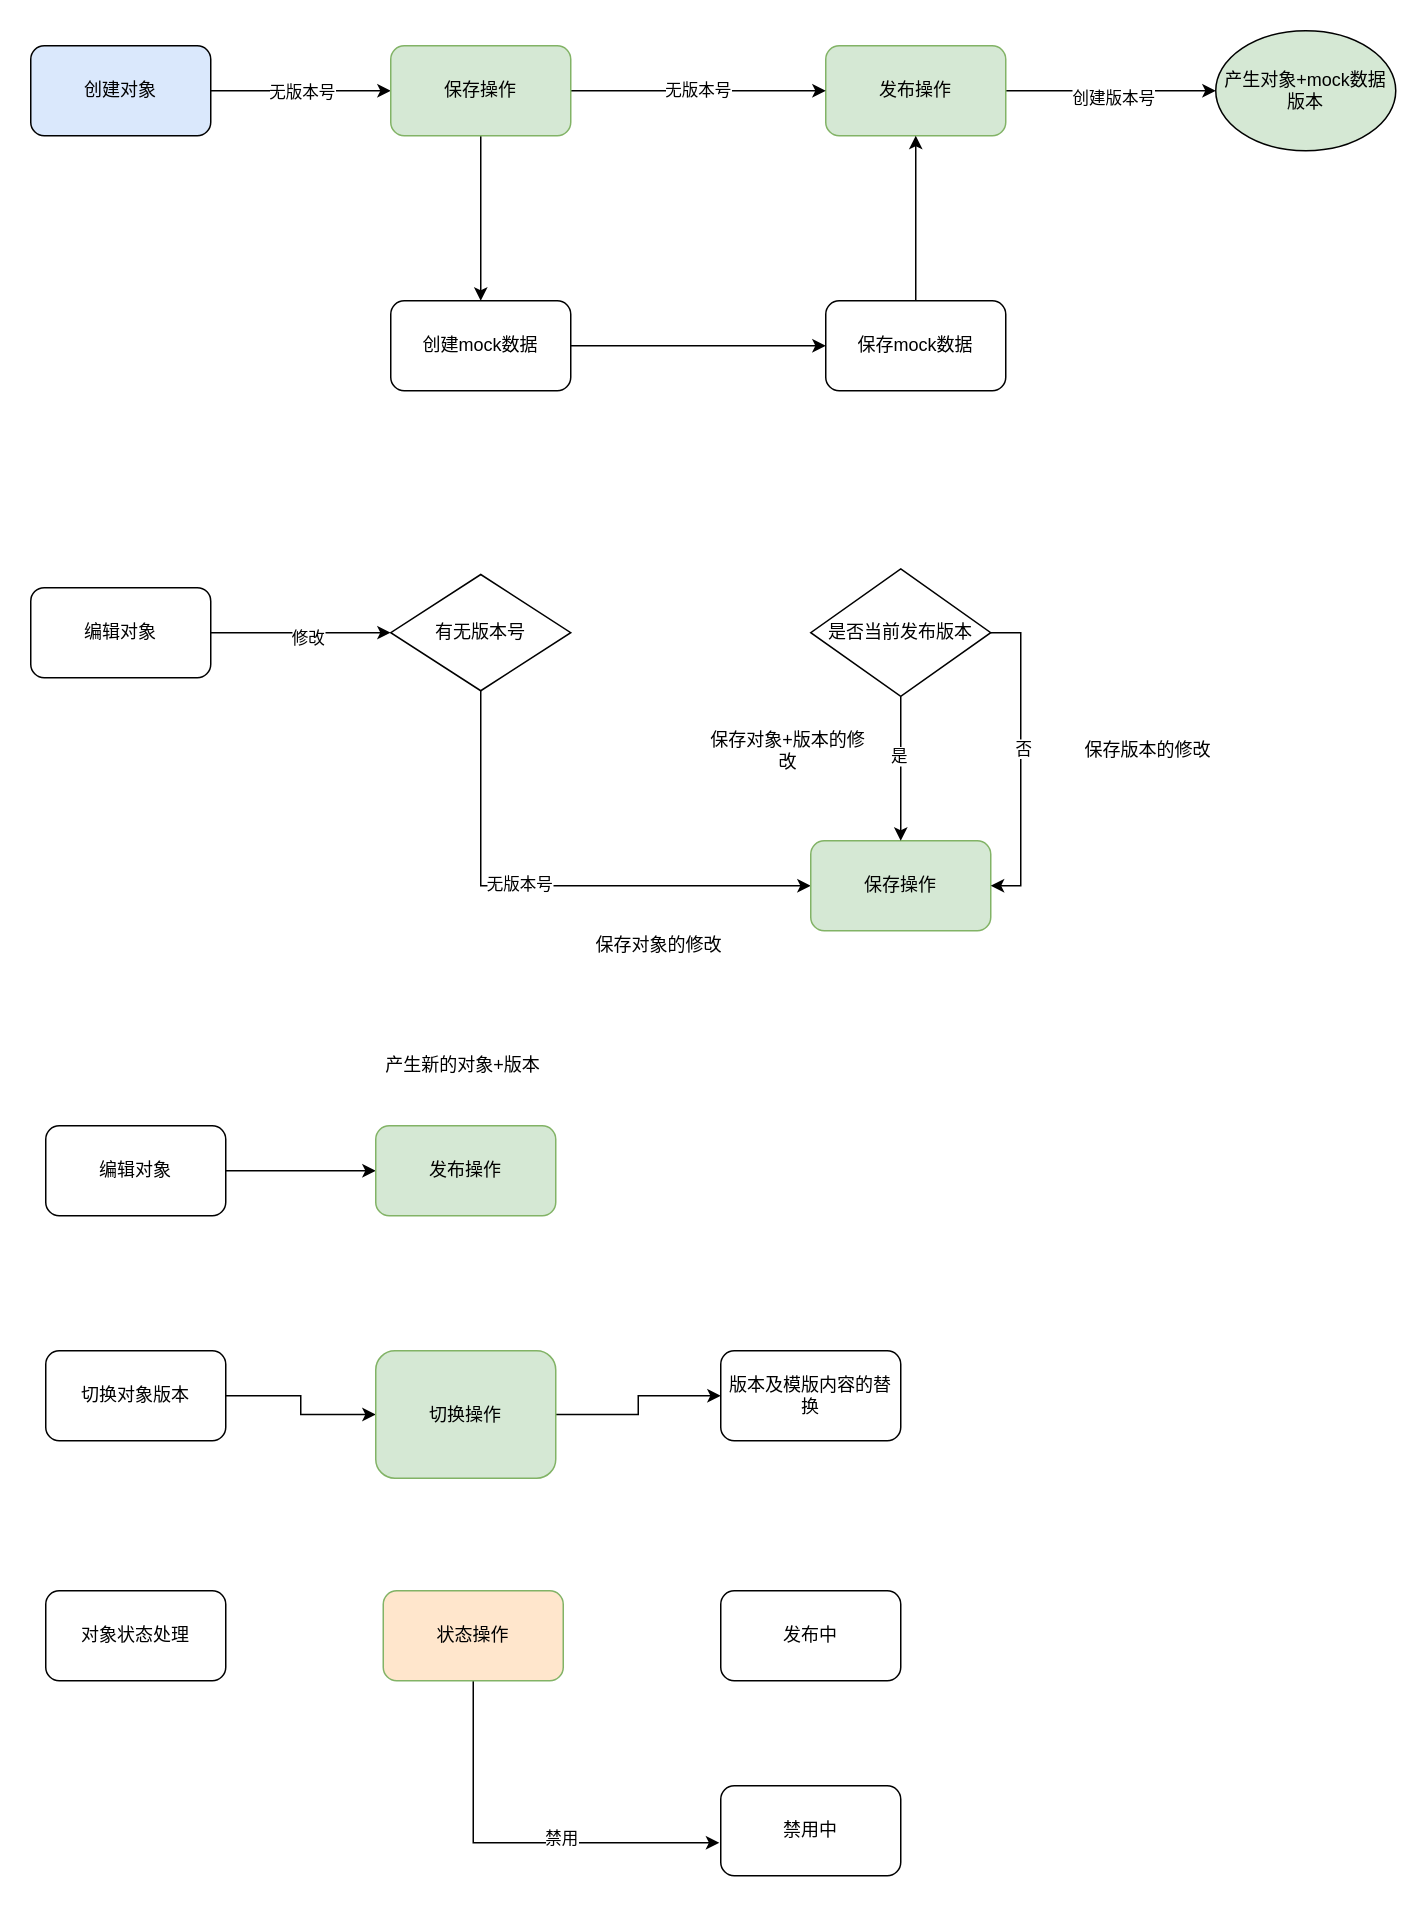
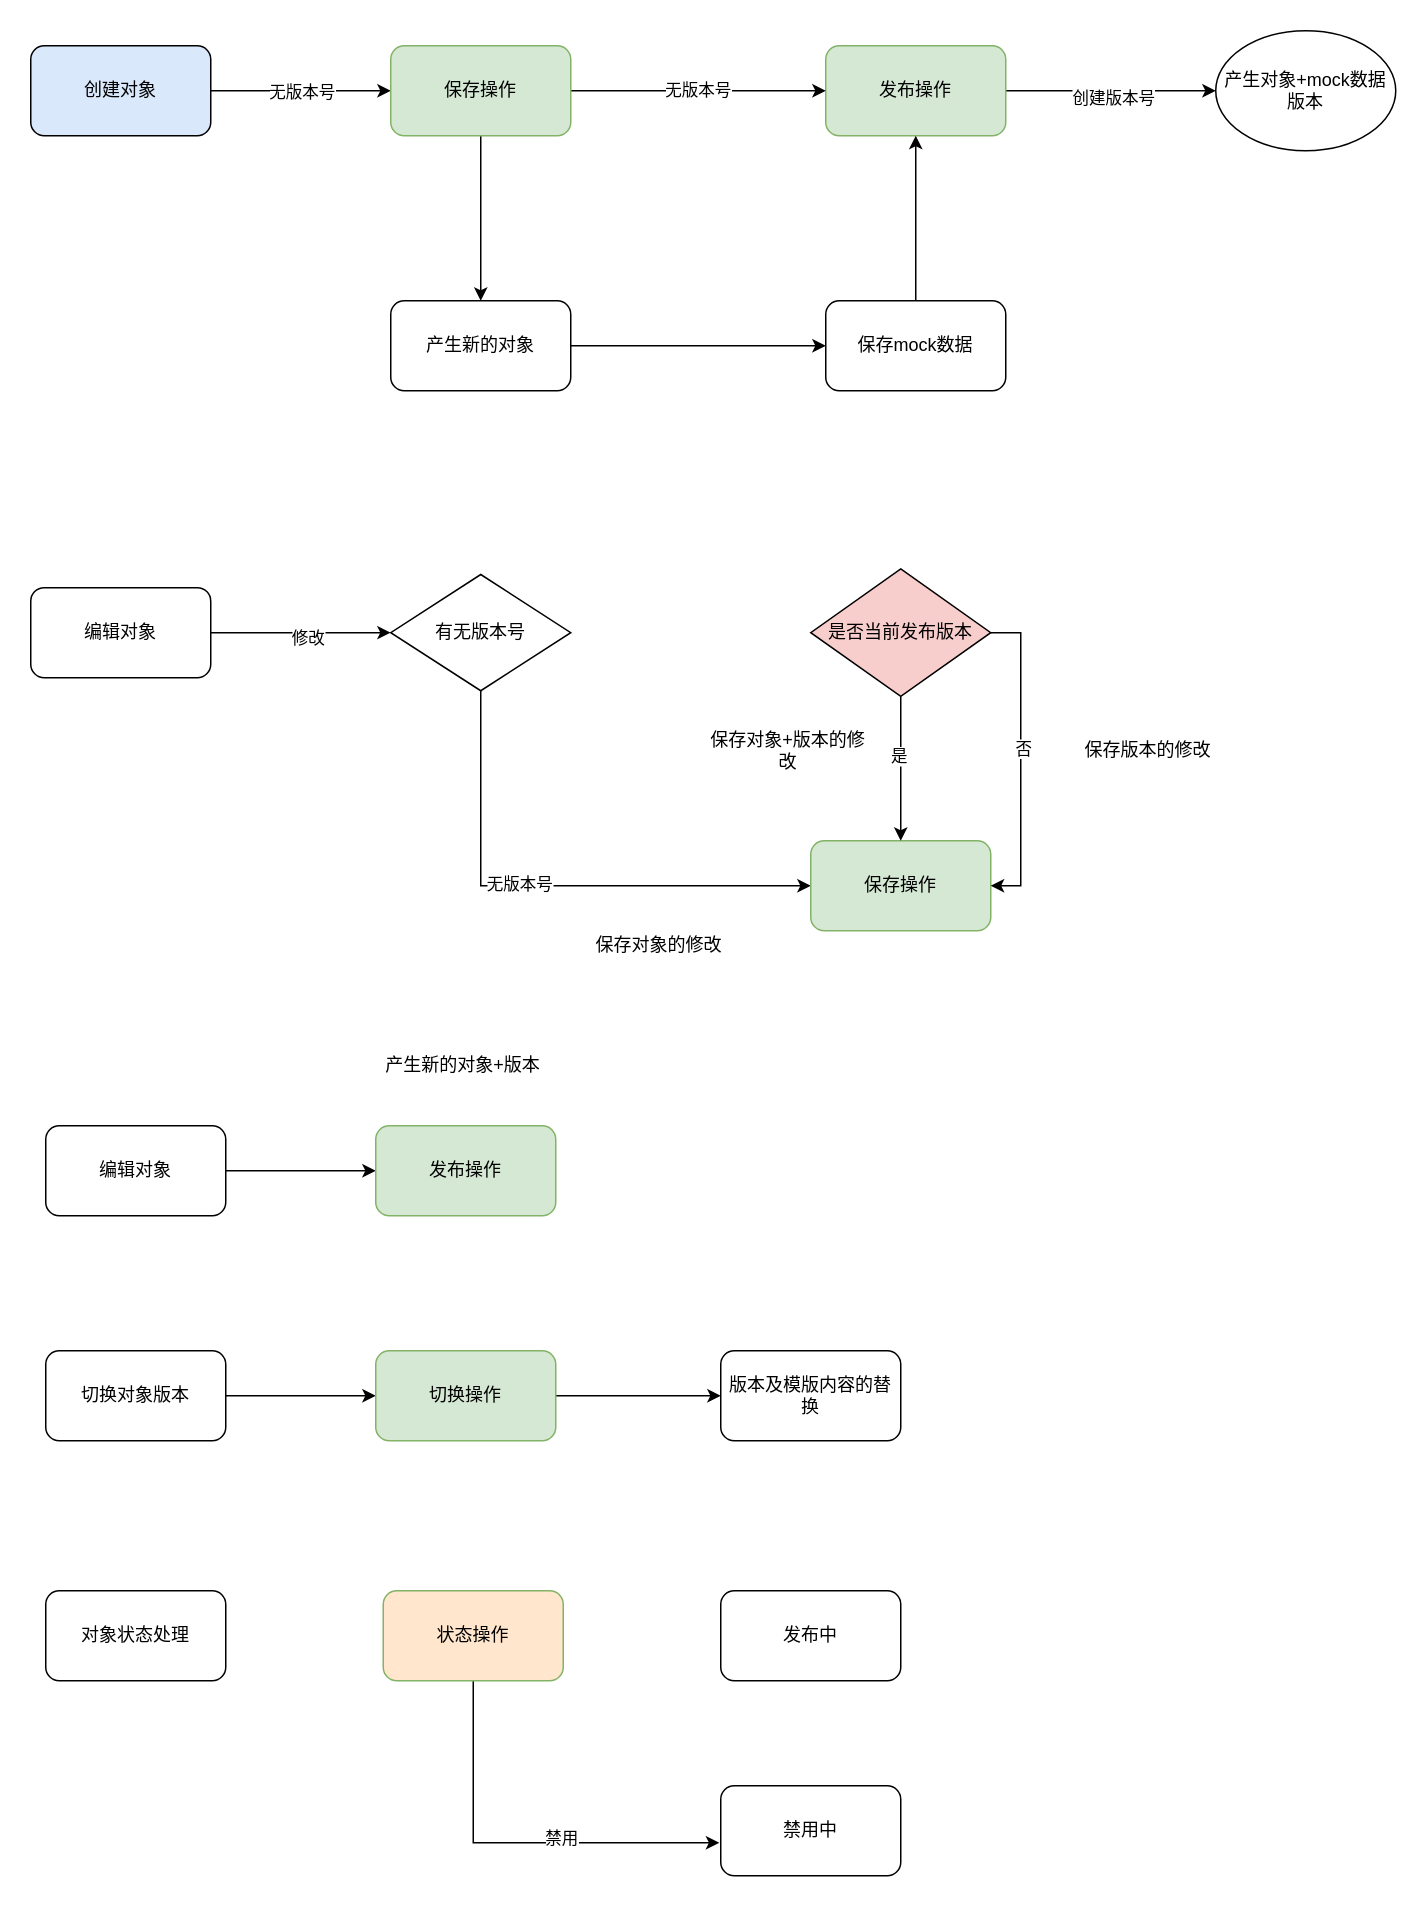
(1306, 91) -> (1306, 91)
(481, 346) -> (481, 346)
(901, 633) -> (901, 633)
(466, 1415) -> (466, 1396)
